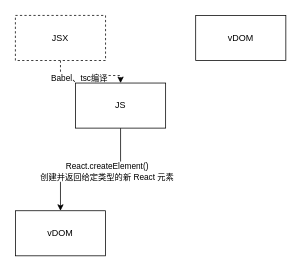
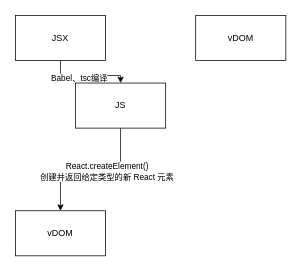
(60, 38) -> (60, 38)
(60, 68) -> (60, 68)
